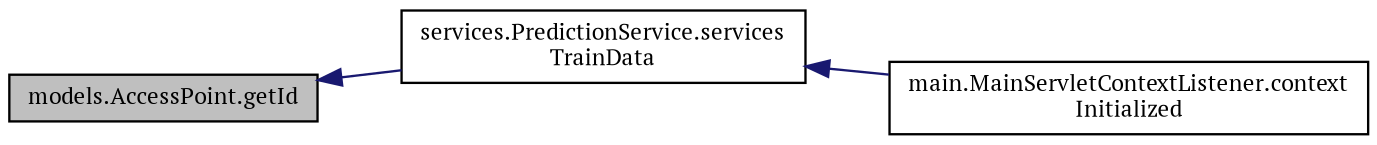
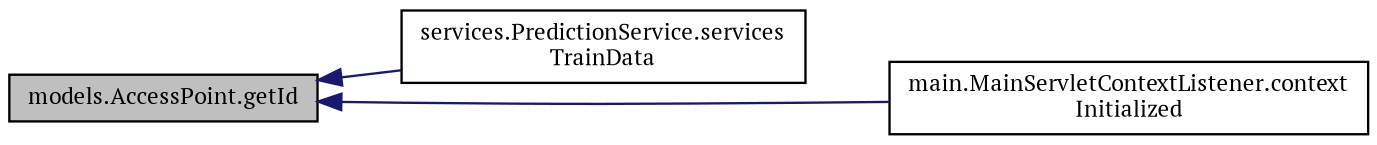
(859, 72) -> (615, 104)
